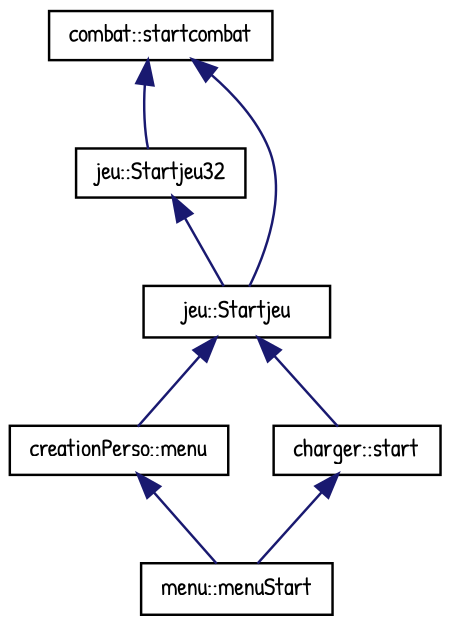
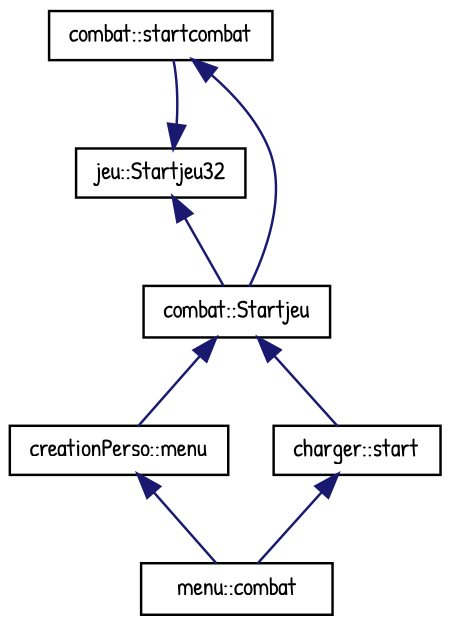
(144, 117) -> (177, 92)
(237, 312) -> (237, 312)
(237, 589) -> (237, 589)
